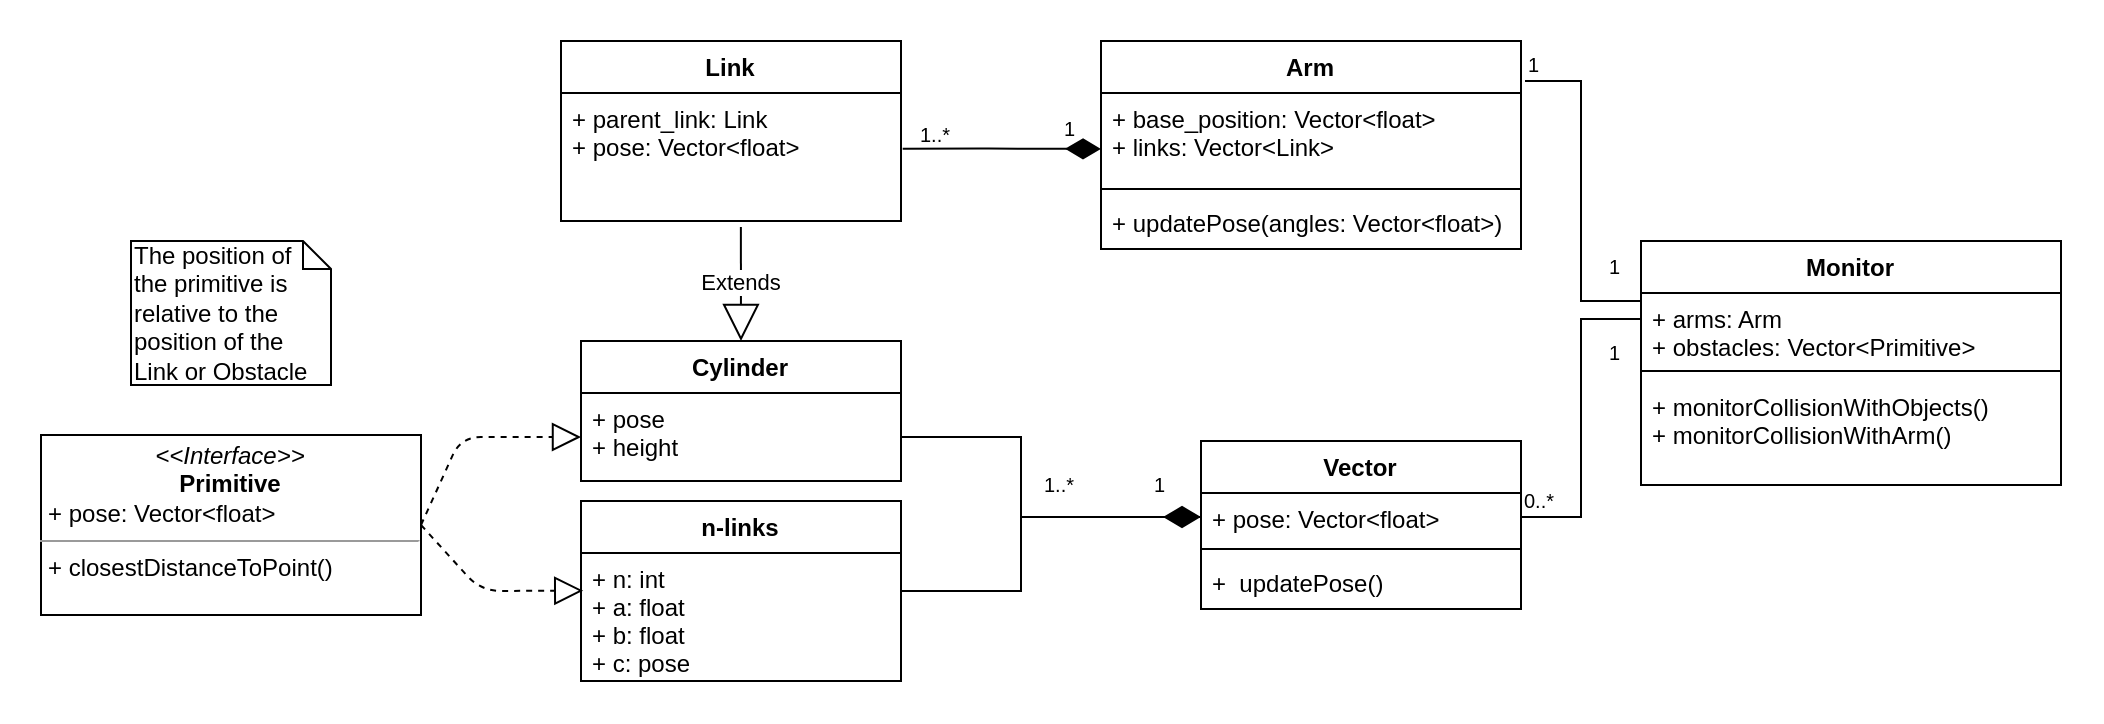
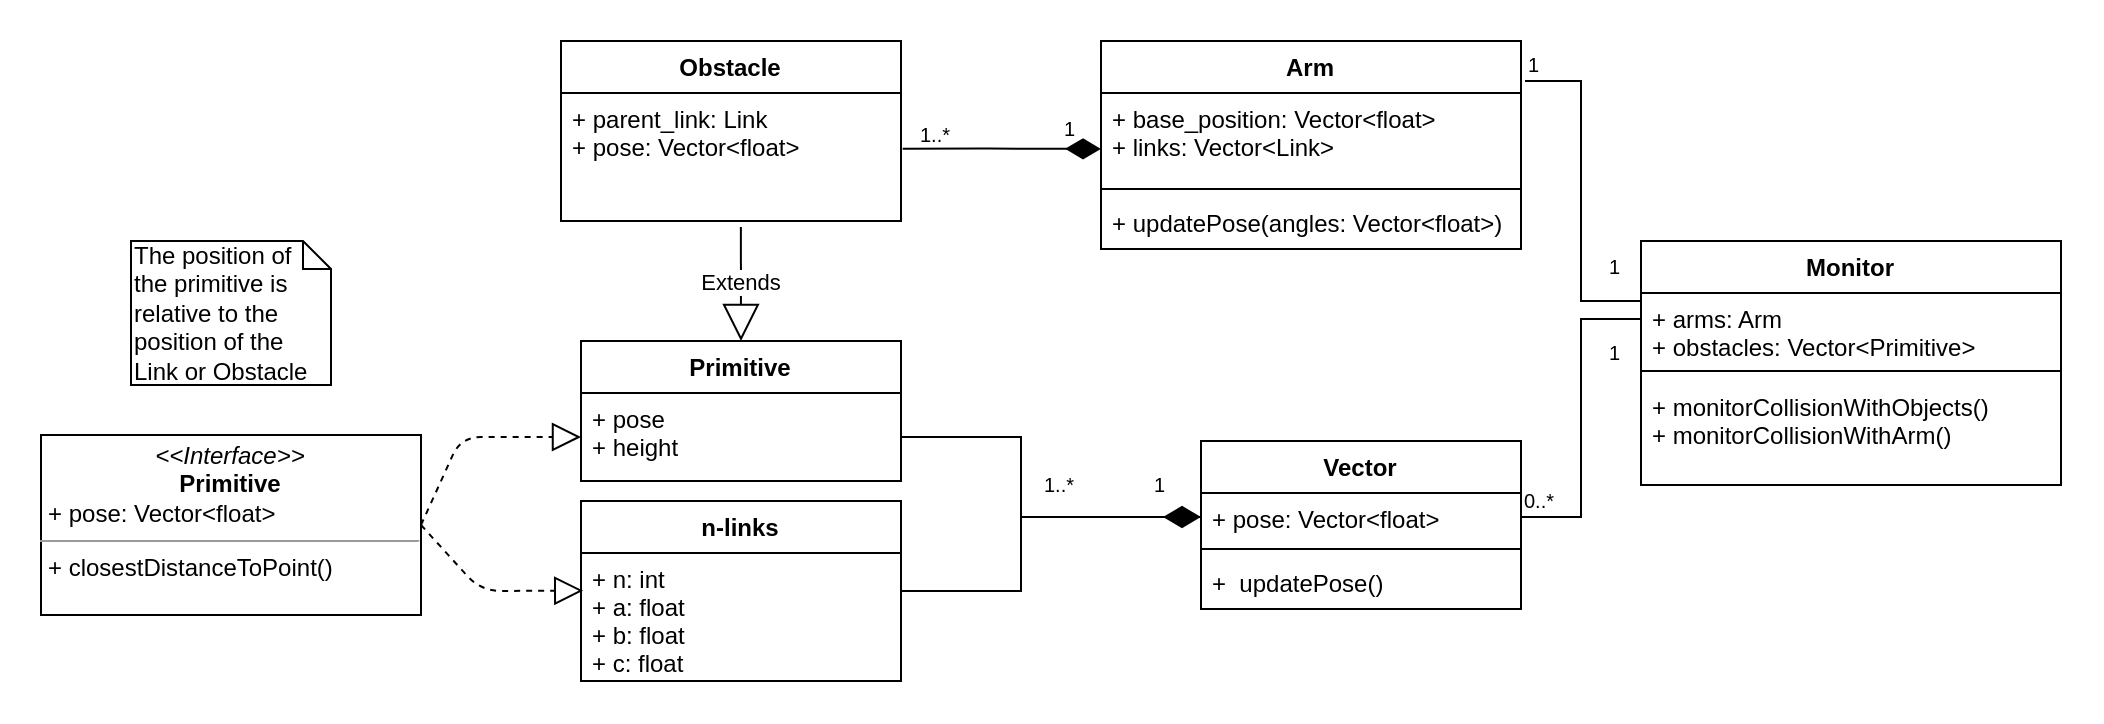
(730, 68) -> (730, 68)
(740, 368) -> (740, 368)
(633, 580) -> (633, 580)
